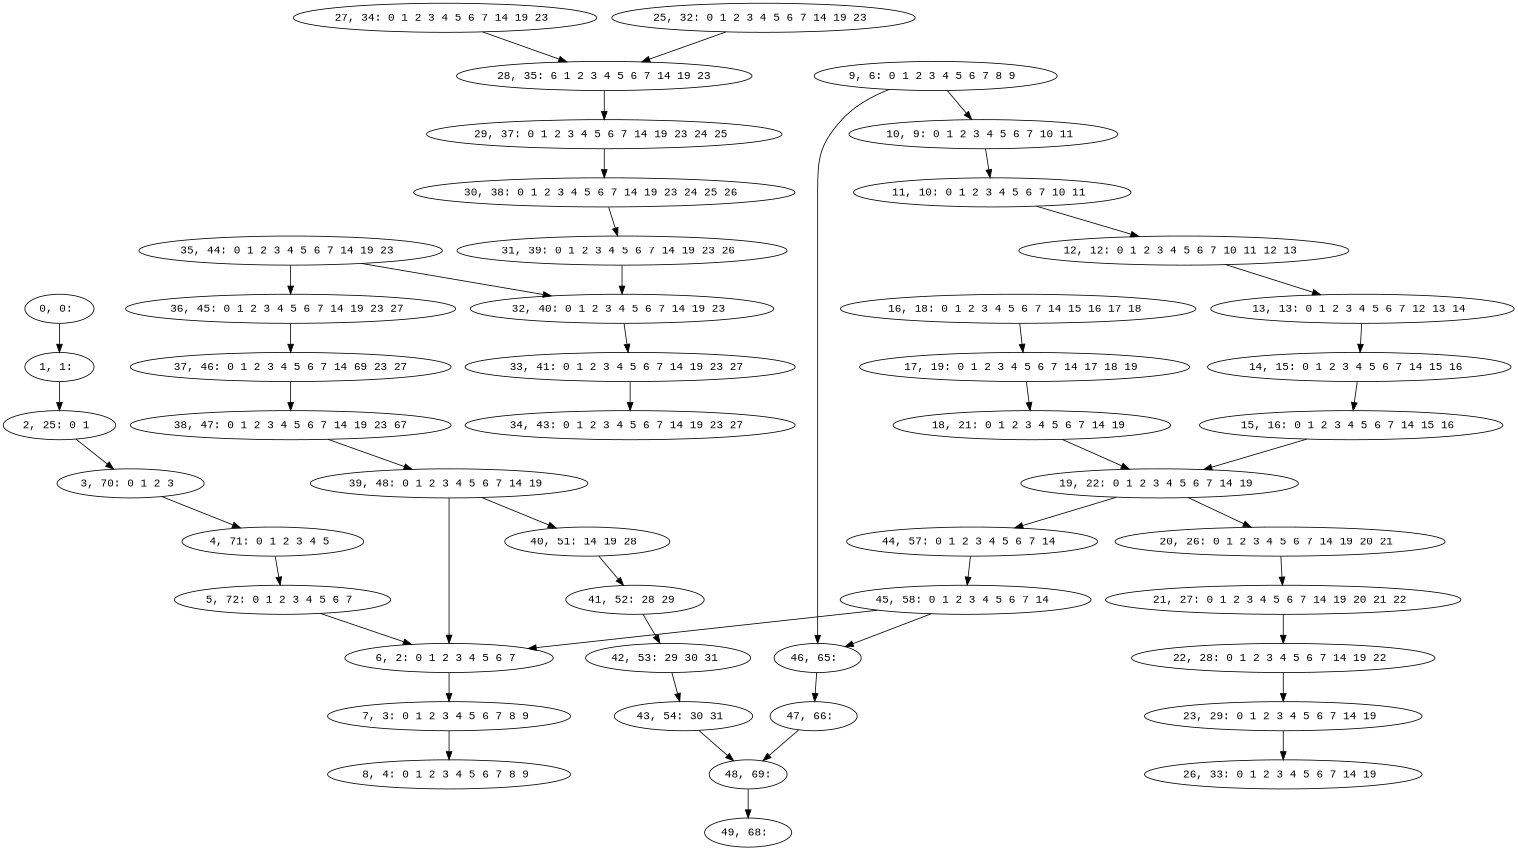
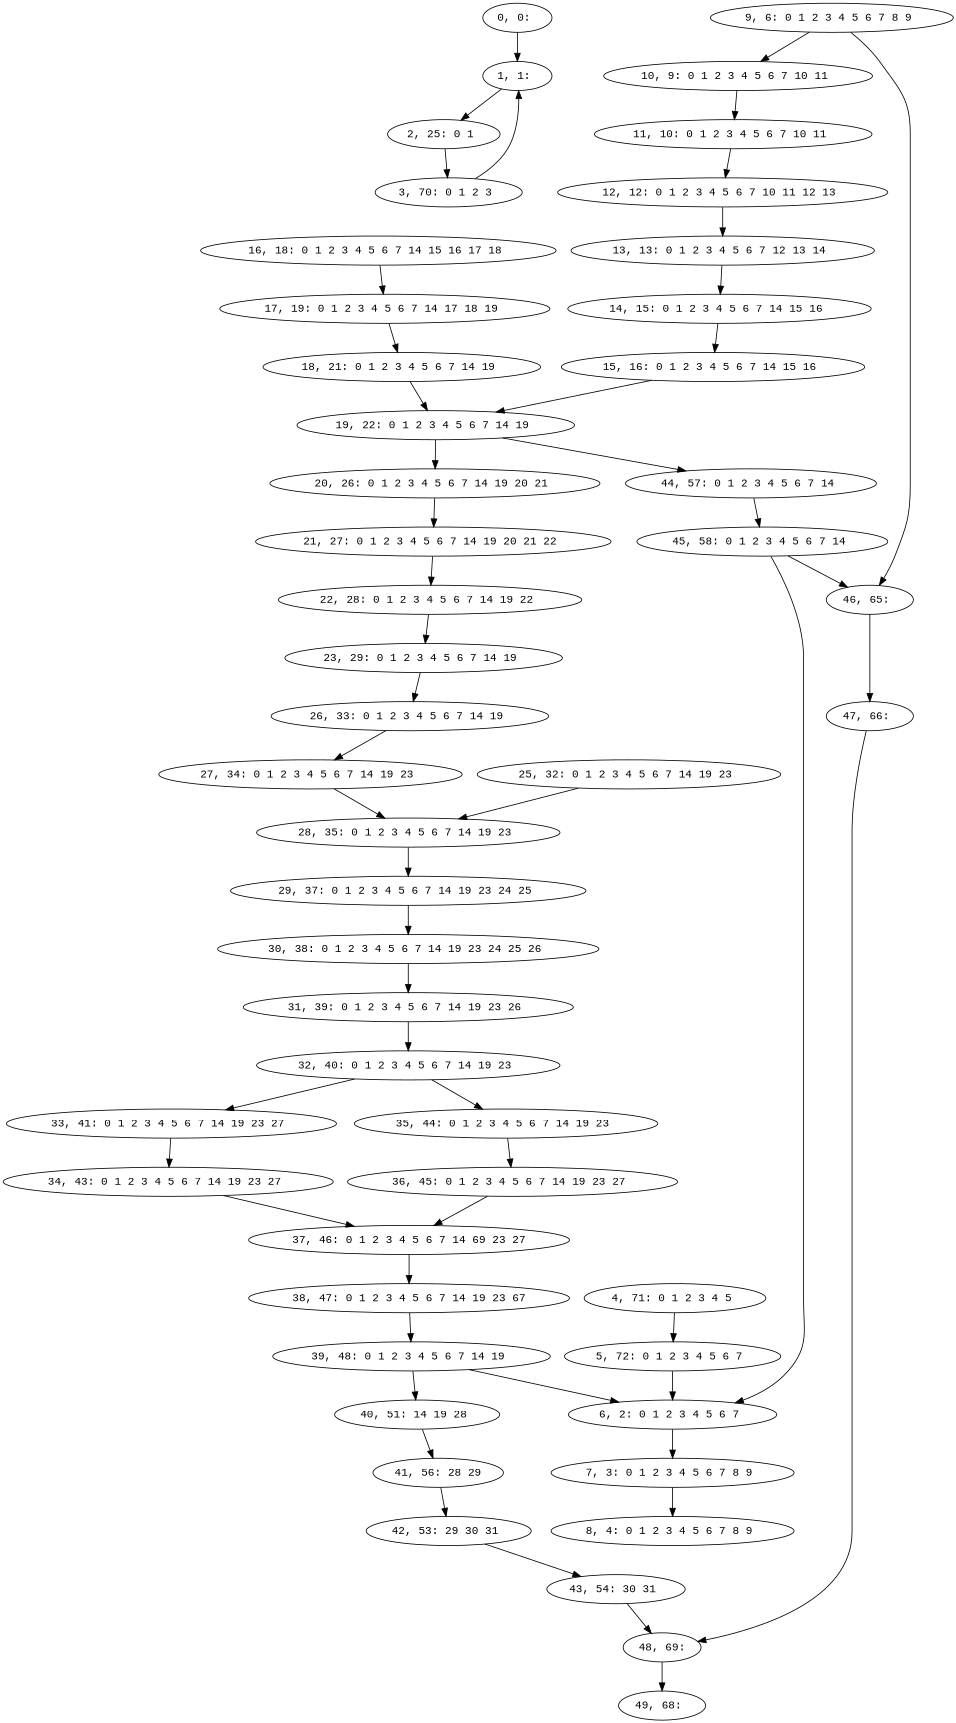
(604, 76) -> (408, 833)
(452, 279) -> (454, 1092)
(197, 511) -> (509, 146)
(635, 600) -> (438, 1473)
none -> (364, 743)
none -> (285, 1210)
